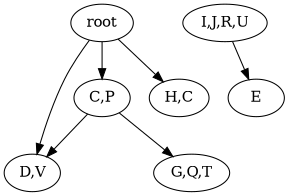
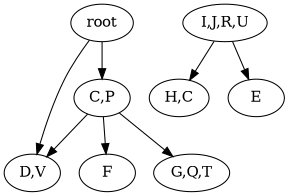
(137, 57) -> (205, 56)
none -> (107, 173)
